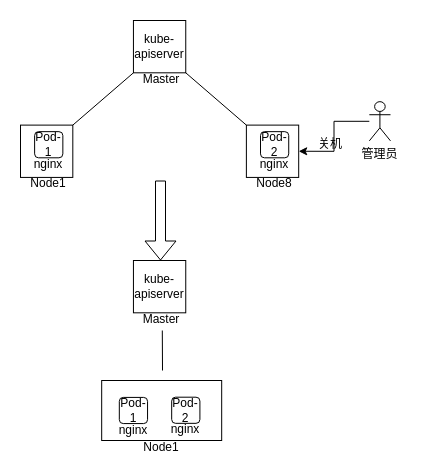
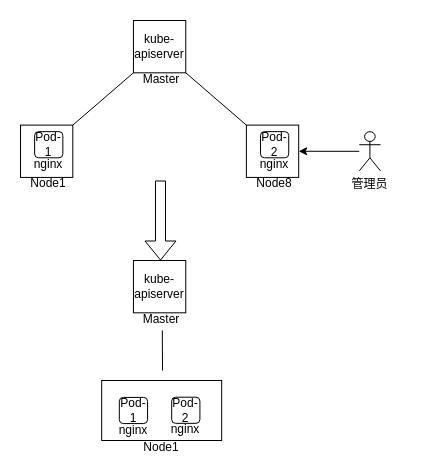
(380, 121) -> (370, 151)
(331, 145) -> none
